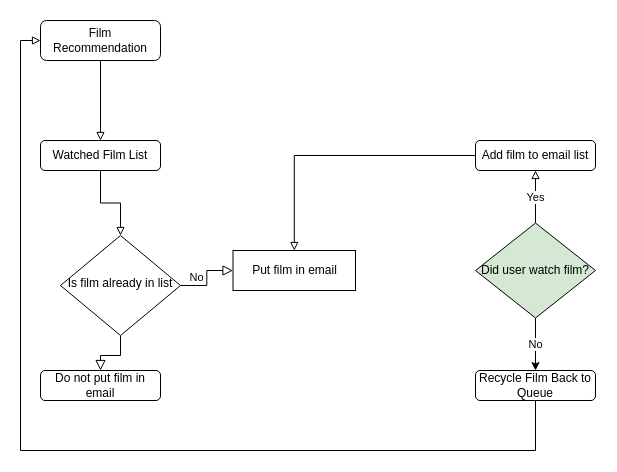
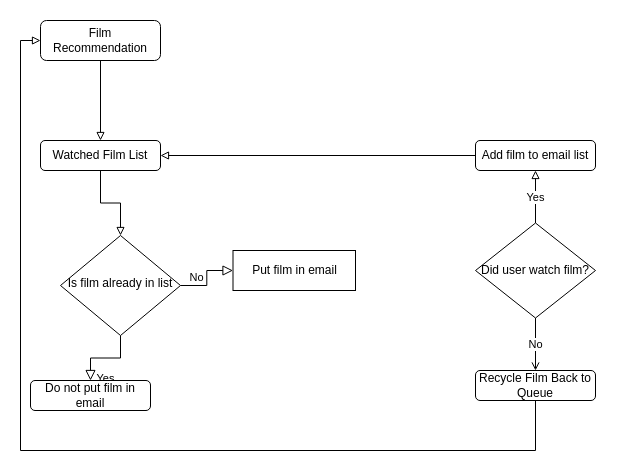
(294, 198) -> (233, 156)
(536, 271) -> (536, 271)
(536, 362) -> (536, 363)
(101, 386) -> (91, 396)
